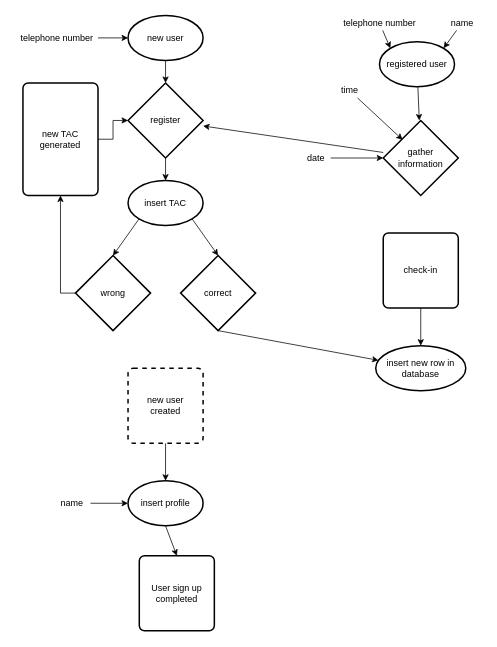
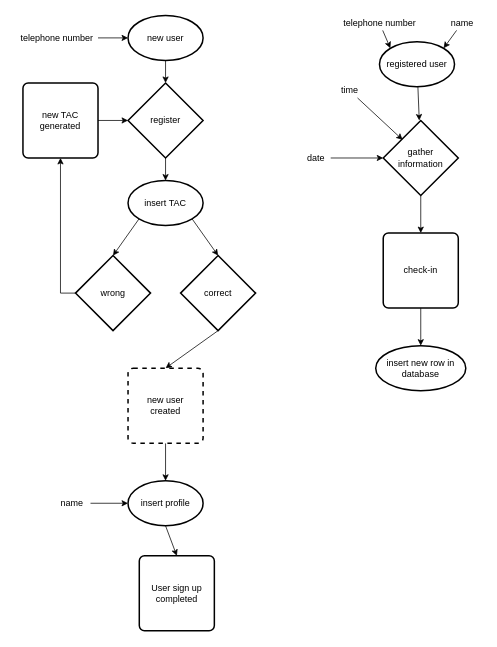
(60, 139) -> (60, 120)
(296, 140) -> (420, 212)
(296, 345) -> (194, 347)
